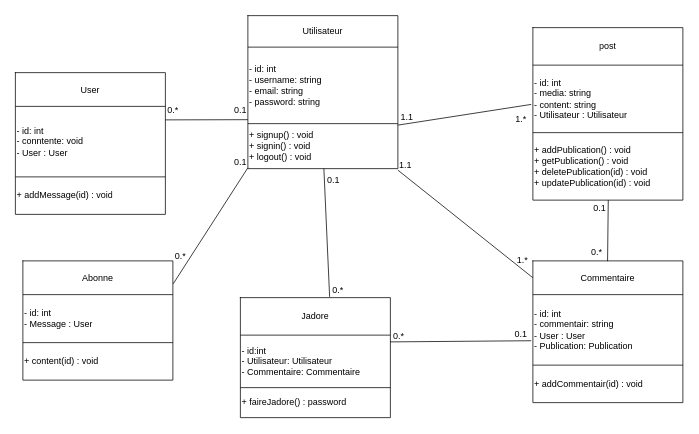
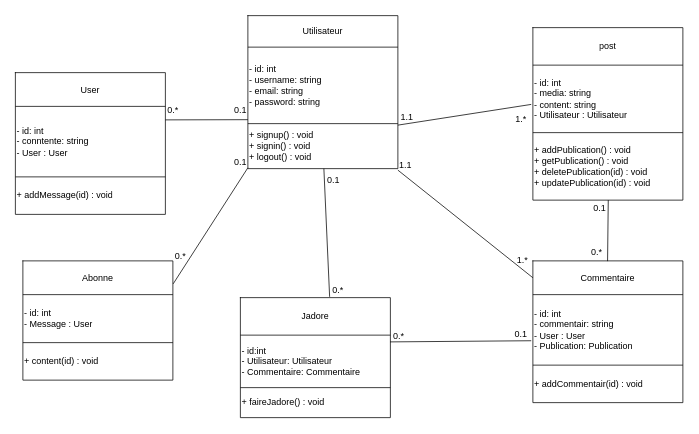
(55, 141) -> (60, 141)
(302, 402) -> (290, 402)
